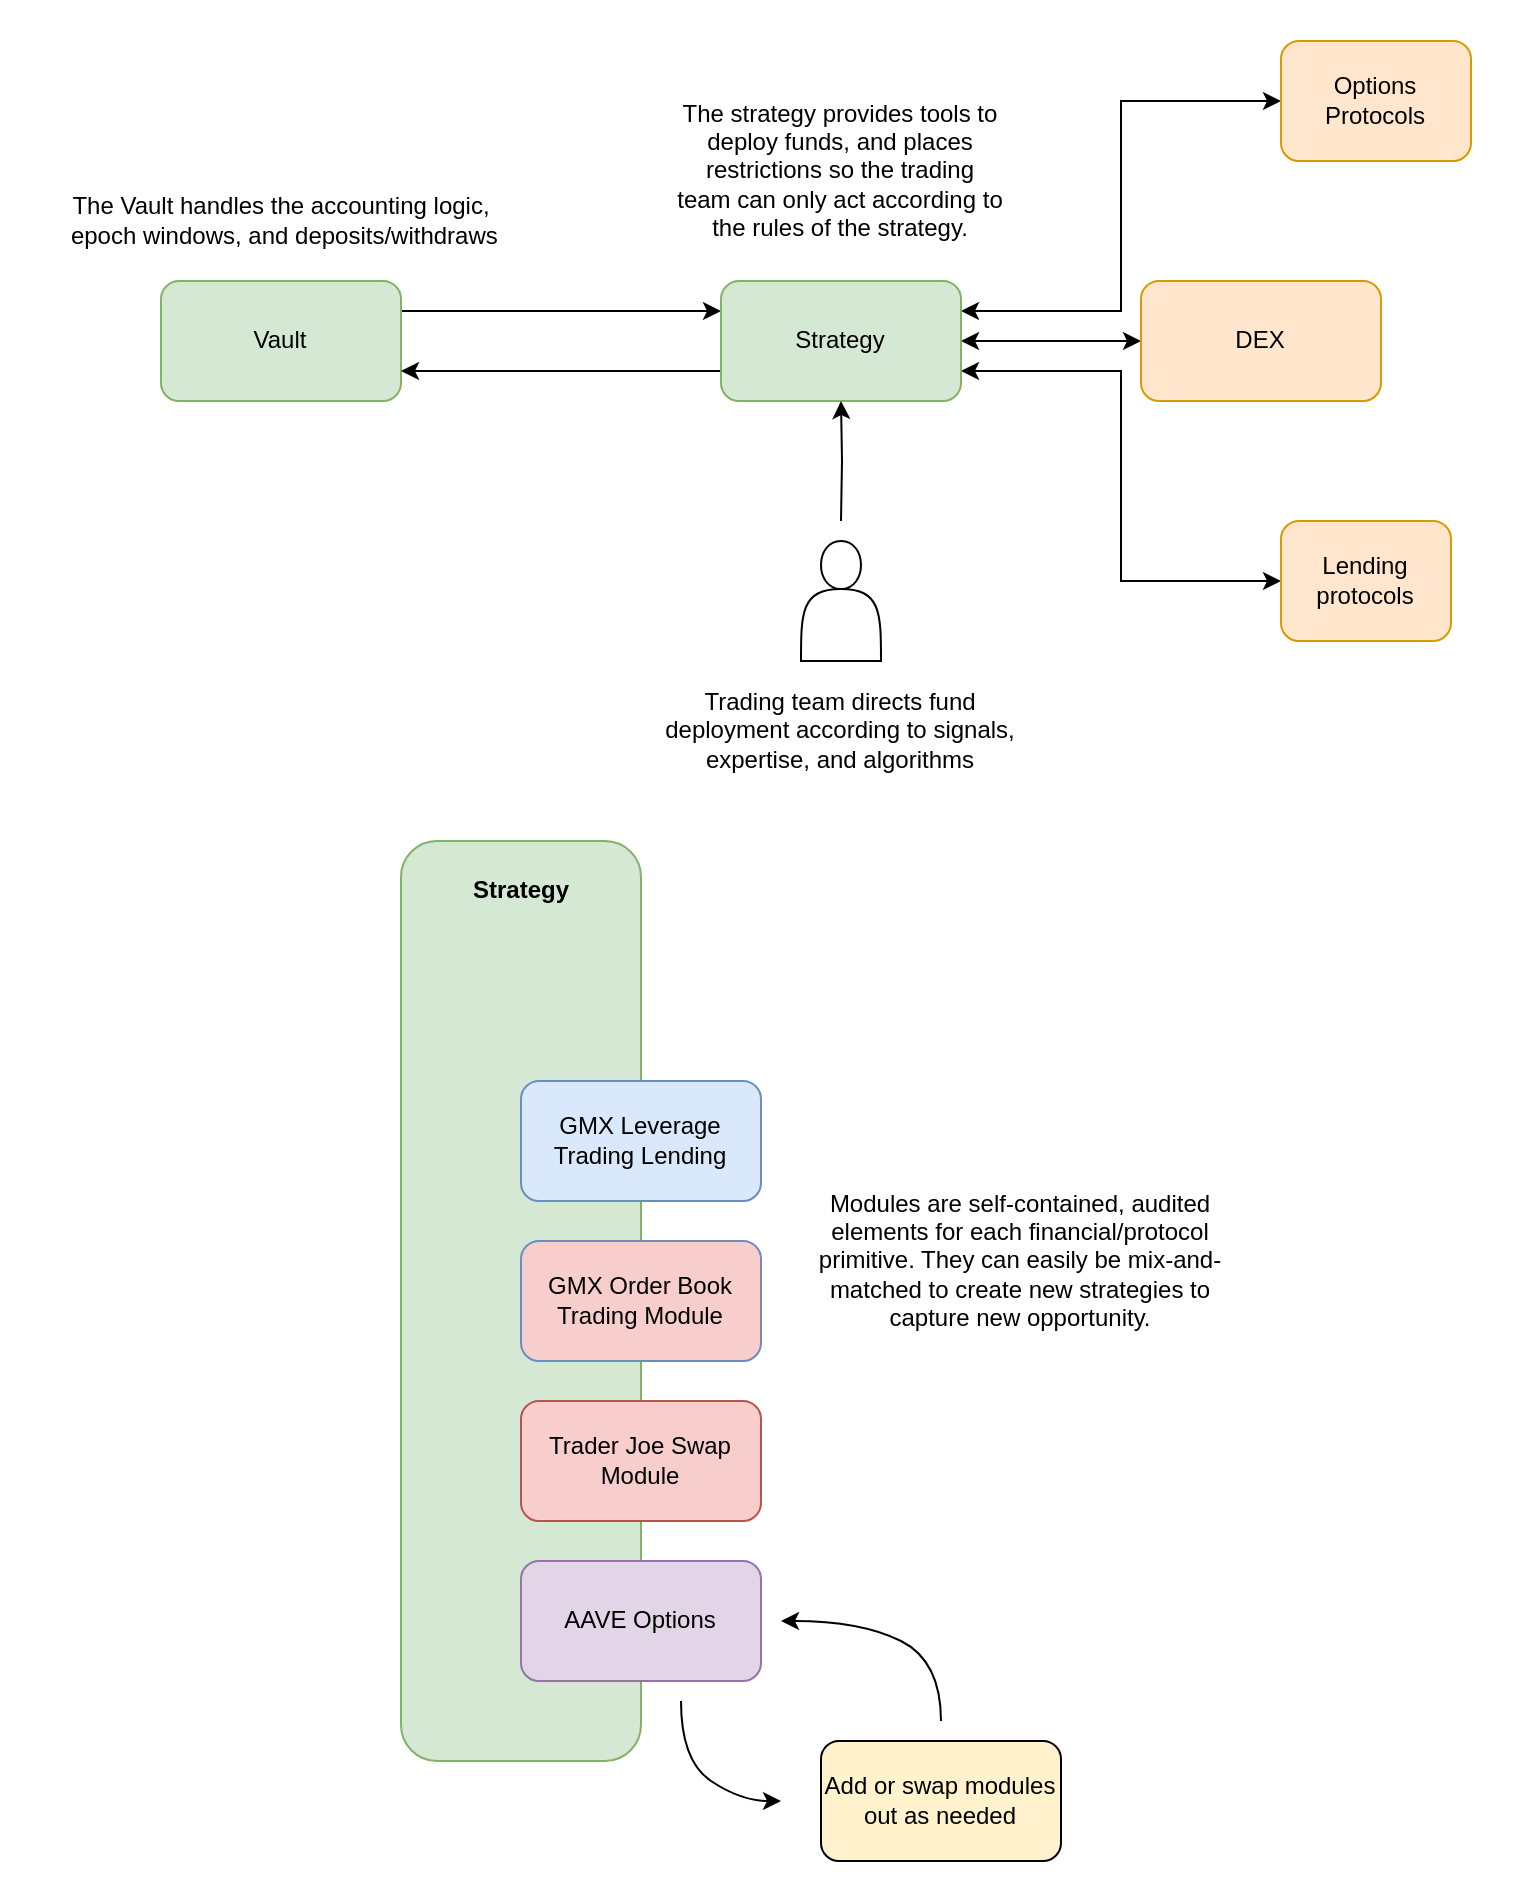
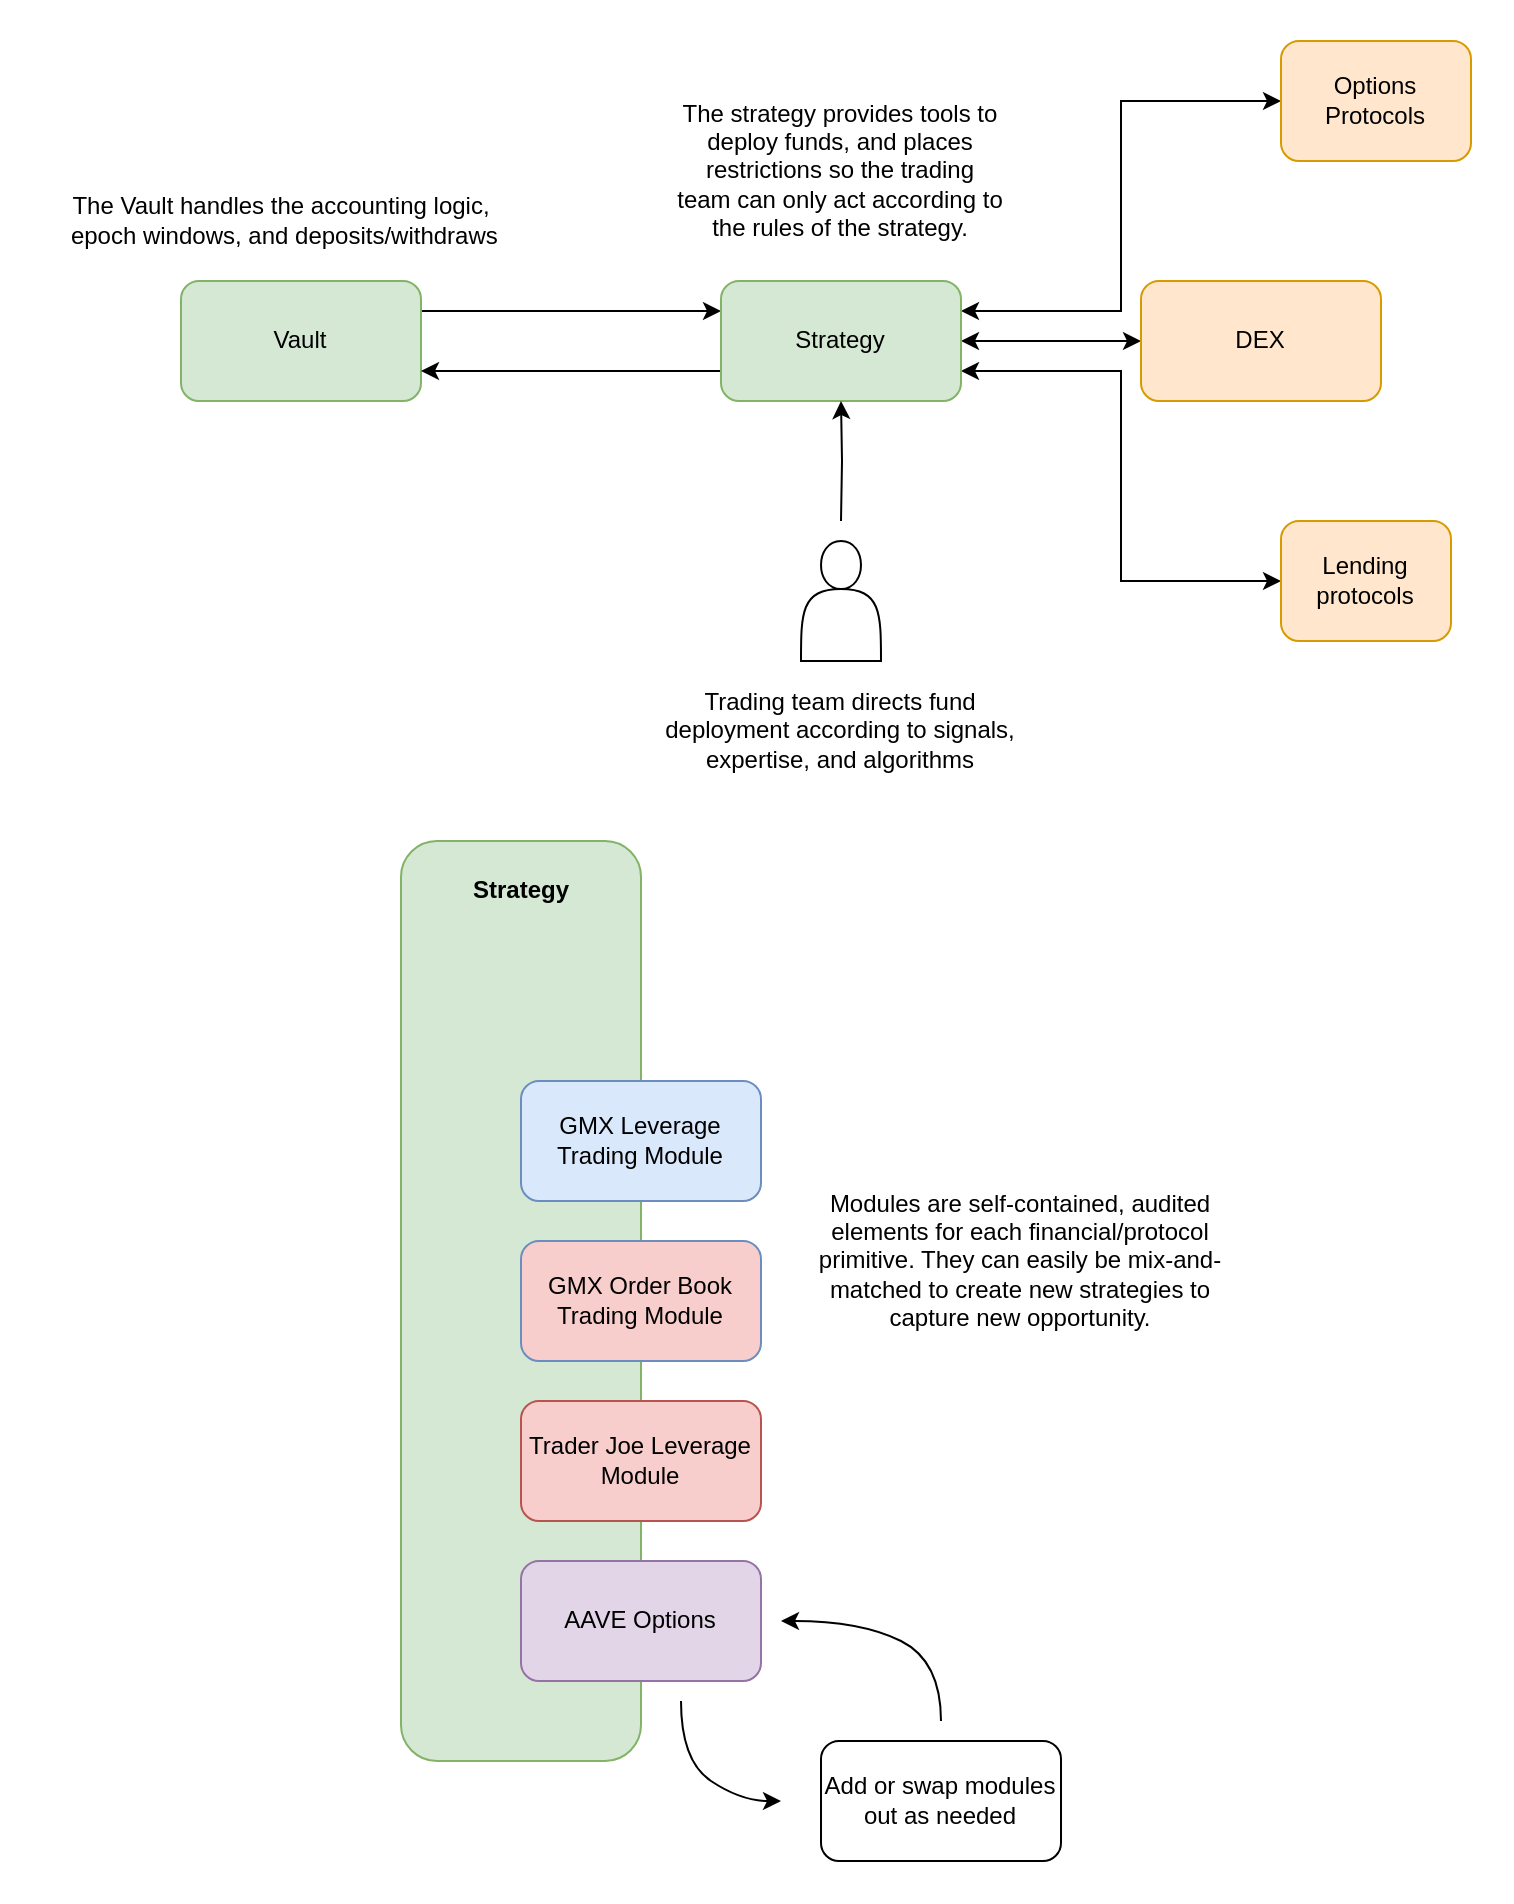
(281, 341) -> (301, 341)
(641, 1141) -> (641, 1141)
(641, 1461) -> (641, 1461)
(941, 1801) -> (941, 1801)
